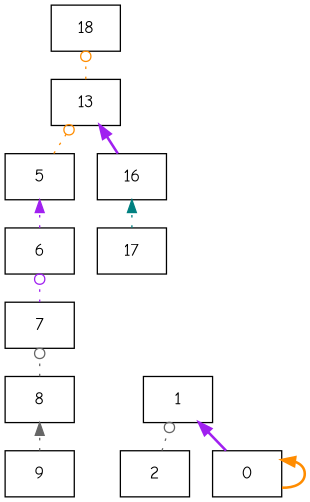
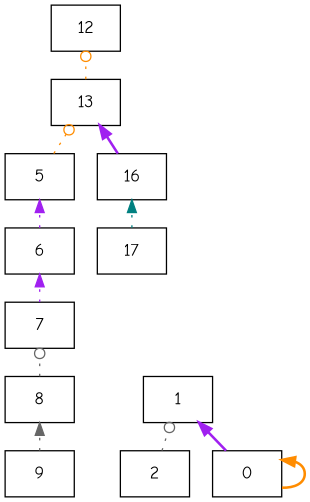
(86, 28) -> (86, 28)
(40, 293) -> (40, 295)
